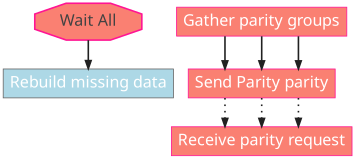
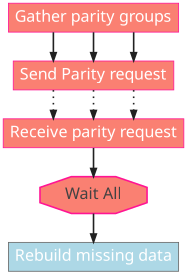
(262, 83) -> (94, 75)
none -> (94, 158)
